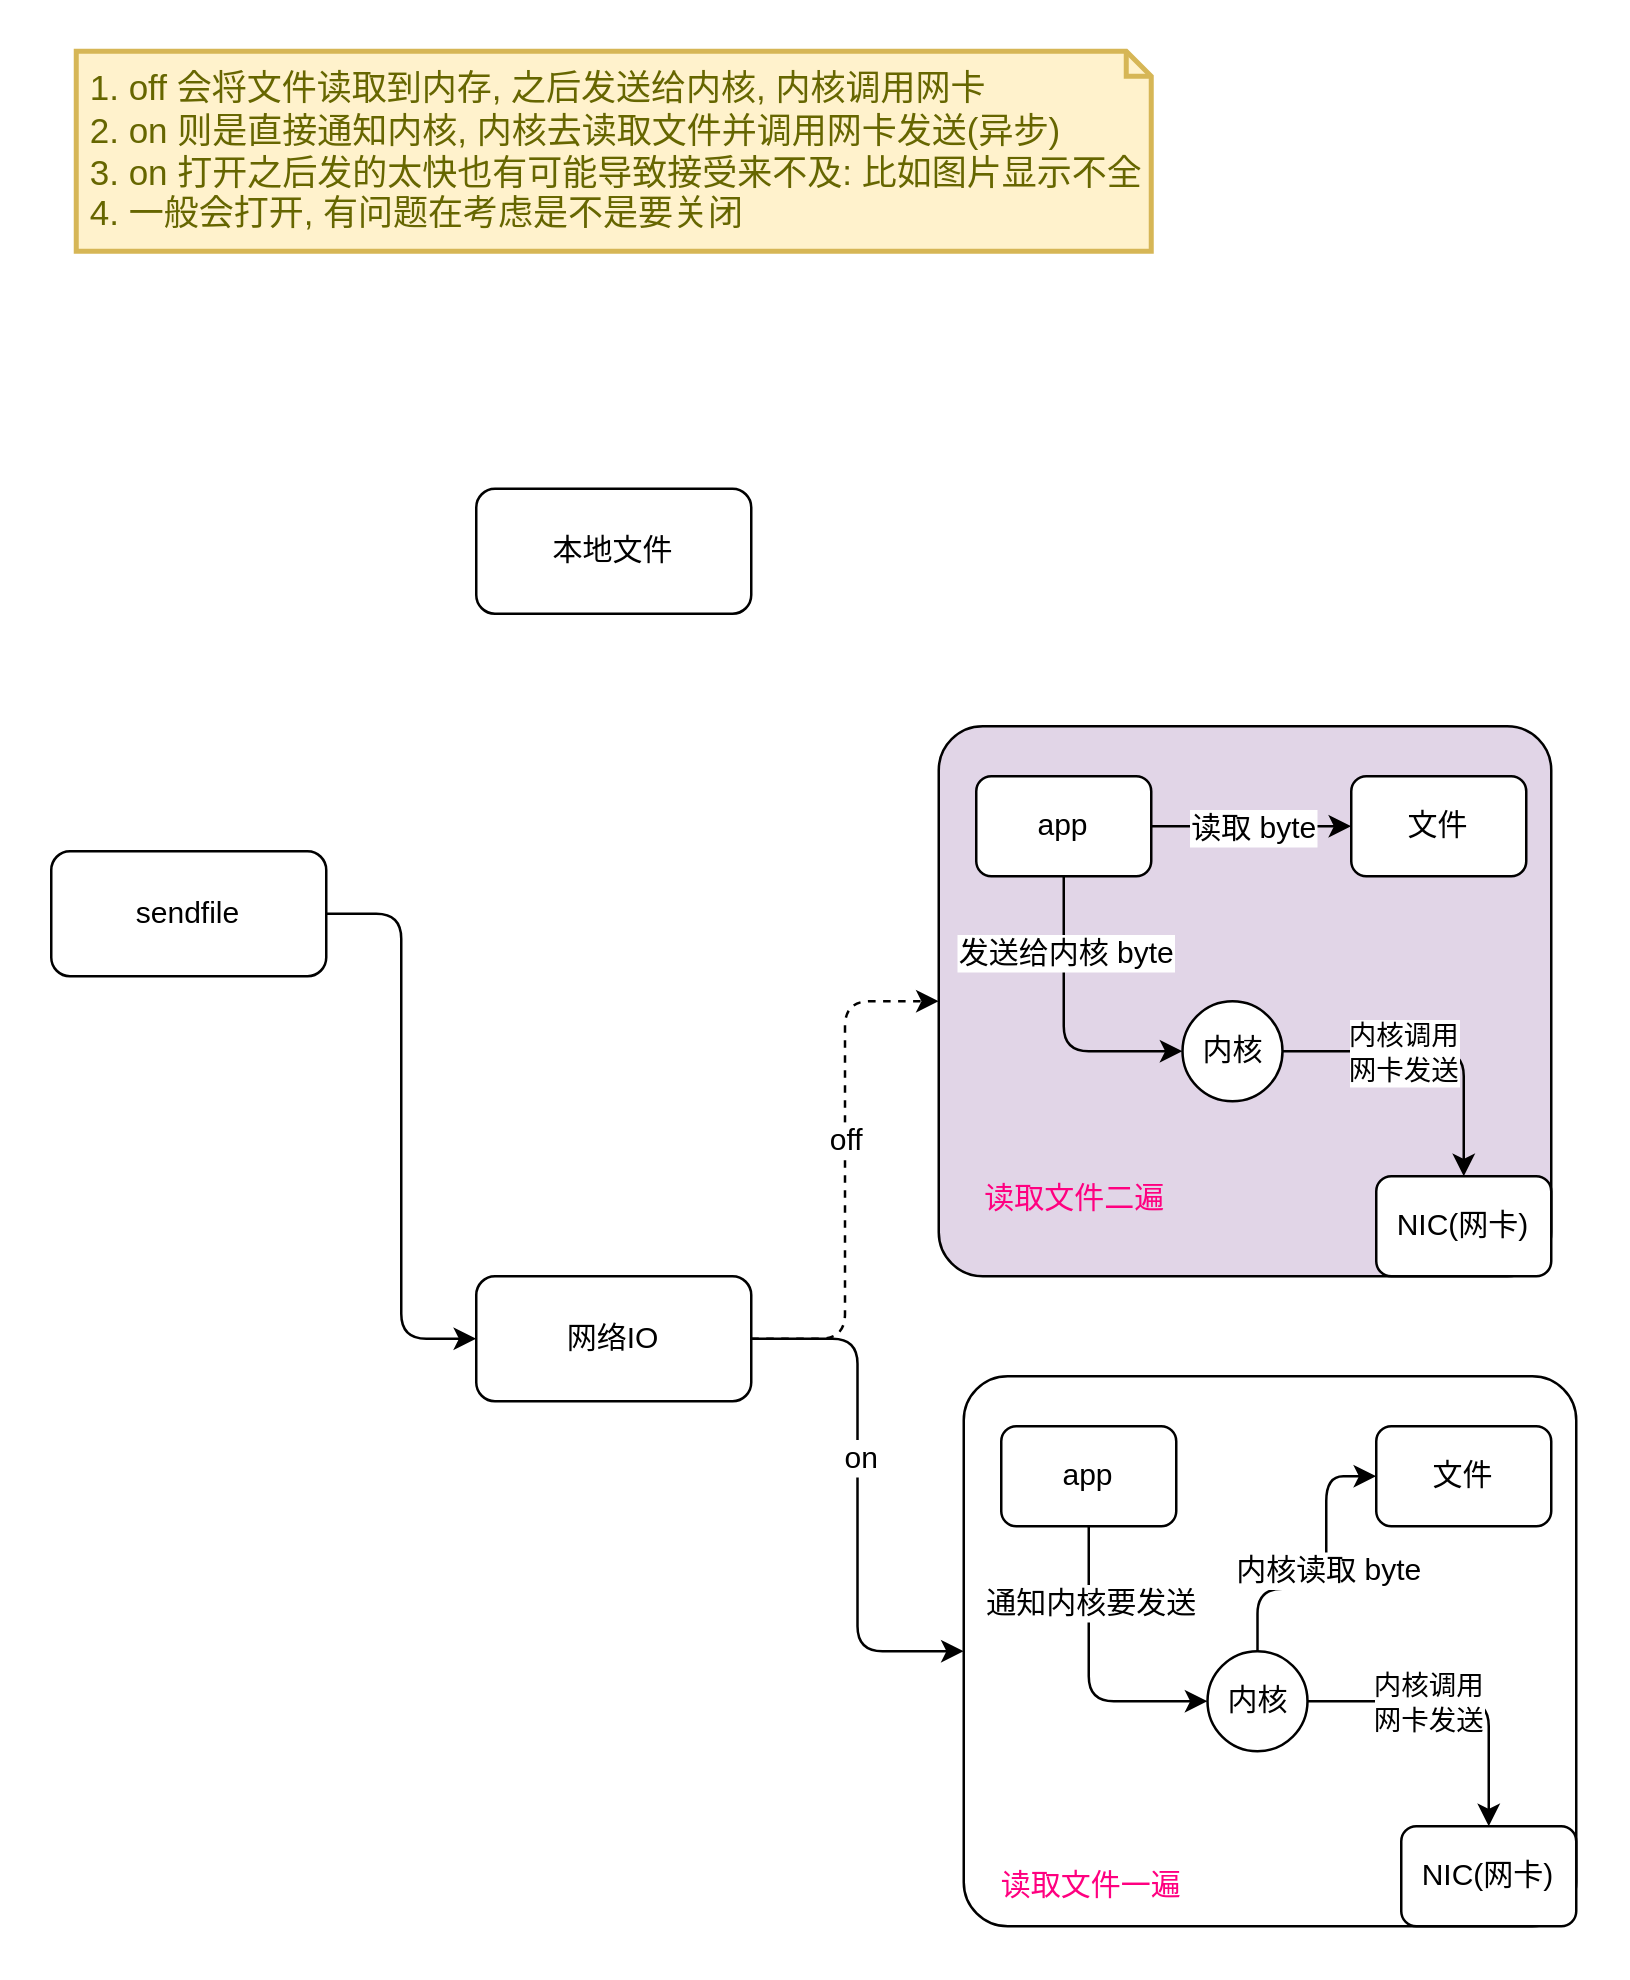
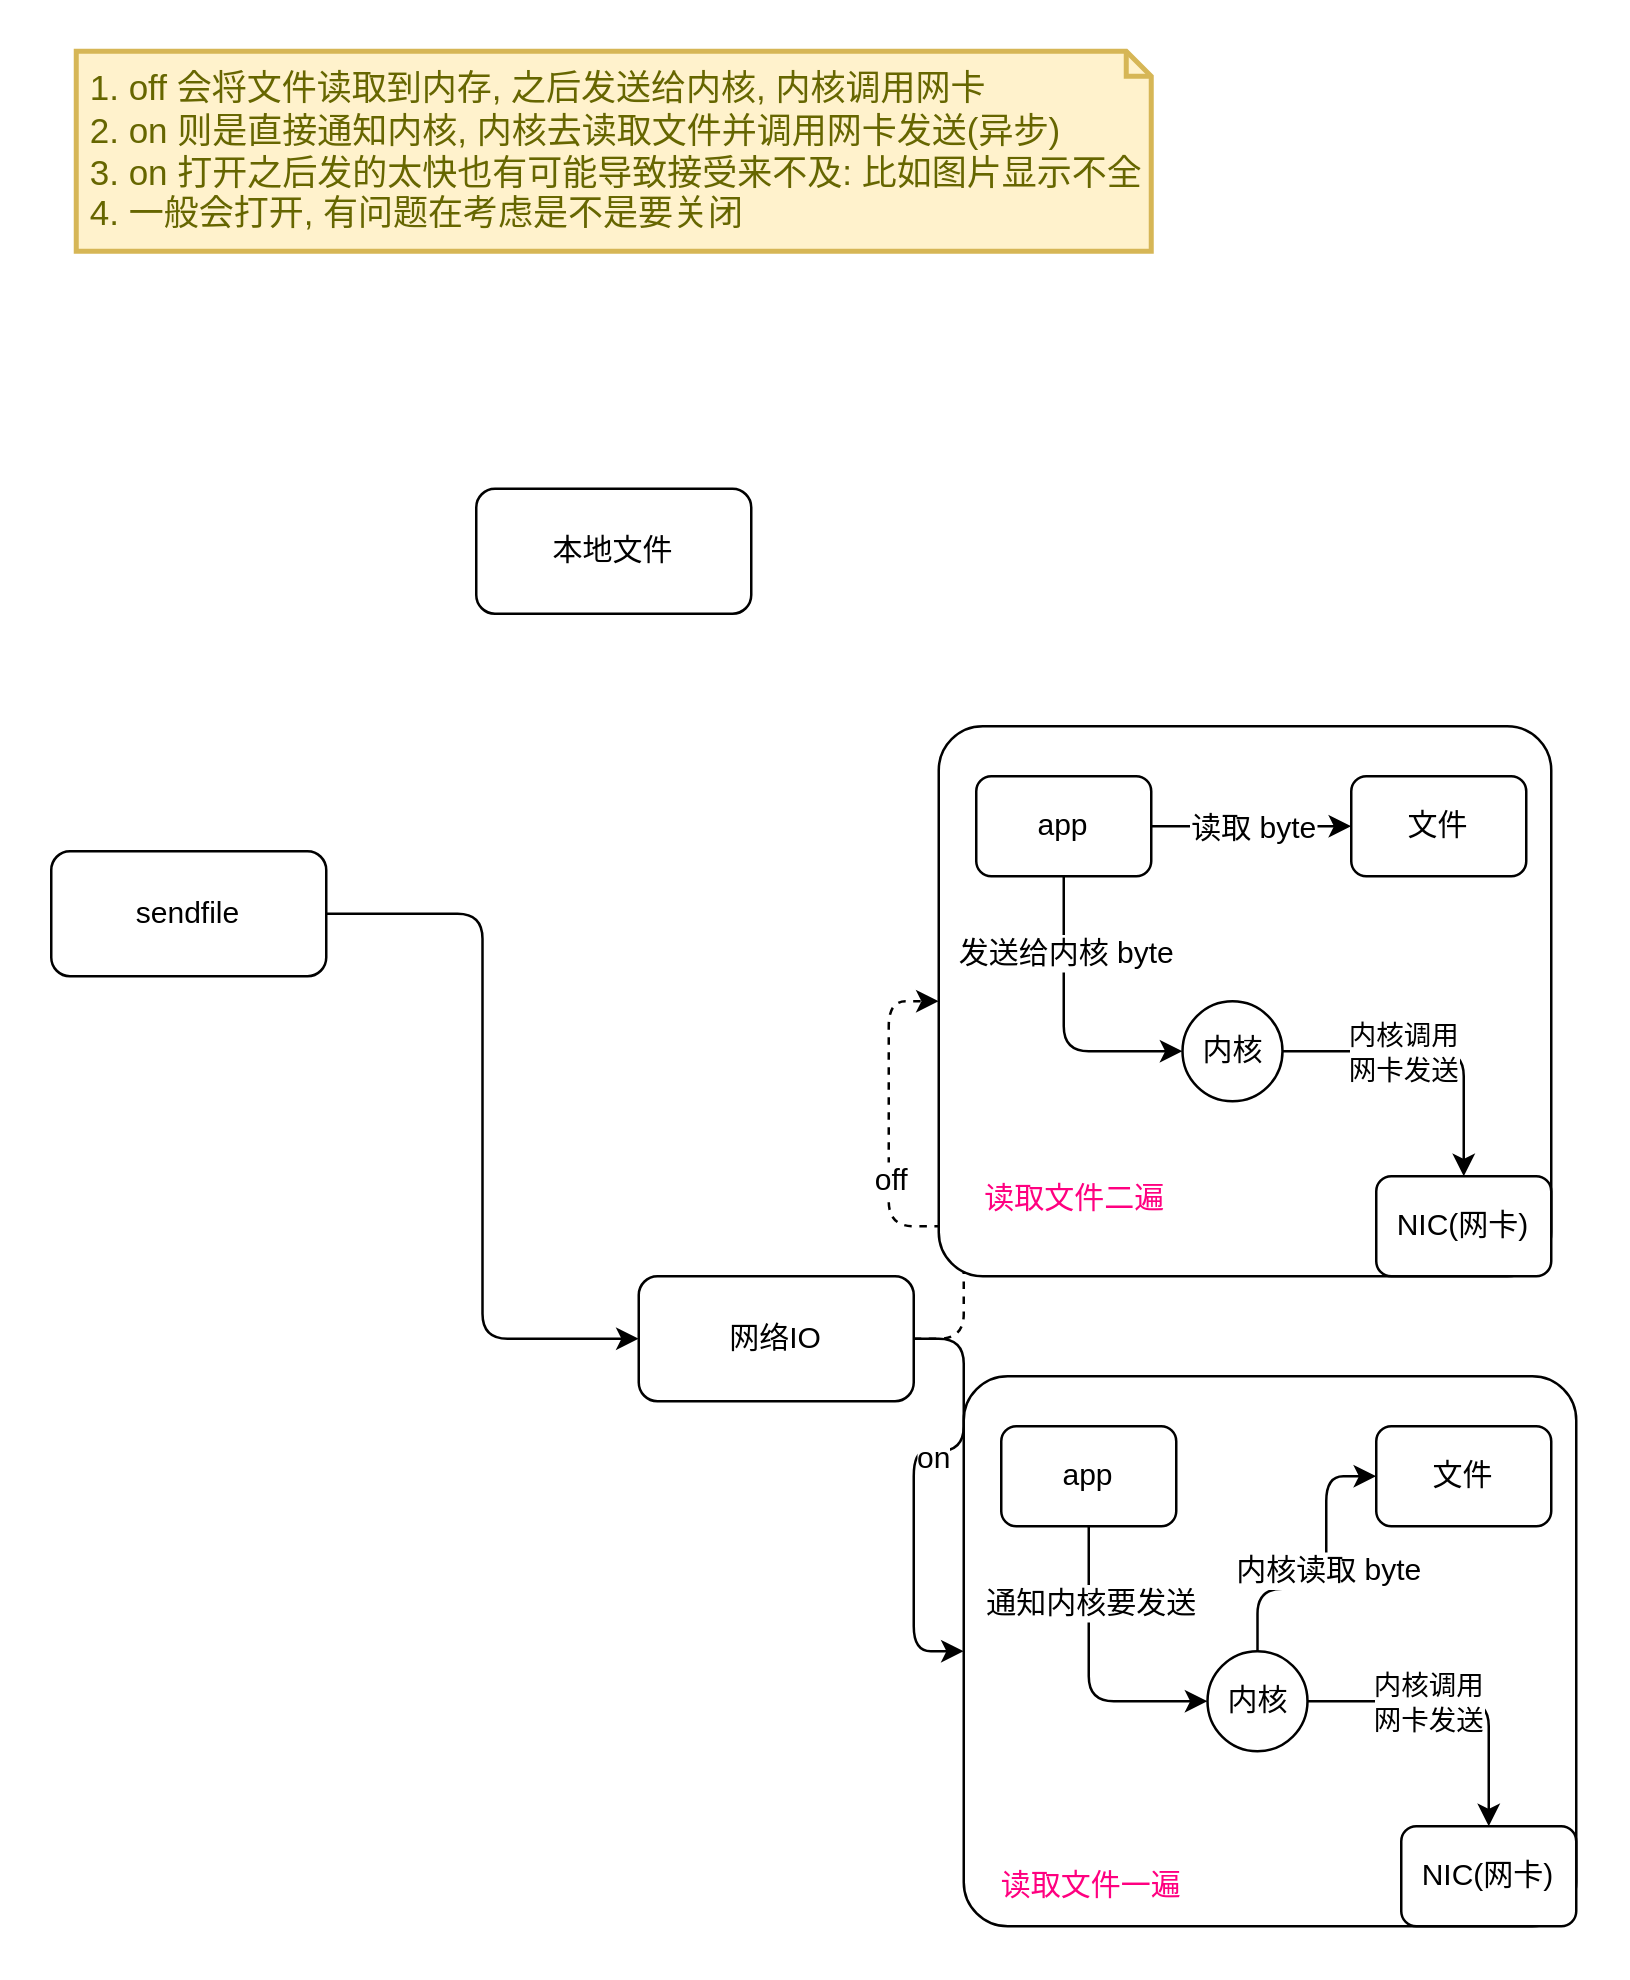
(1034, 1001) -> (1034, 1001)
(614, 1339) -> (776, 1339)
